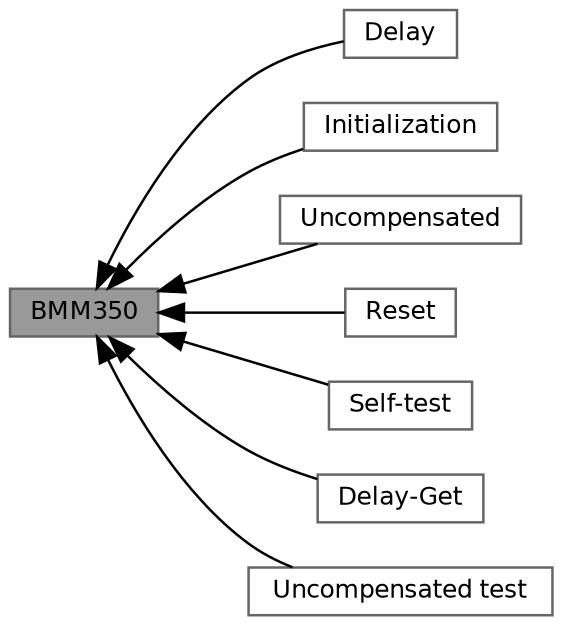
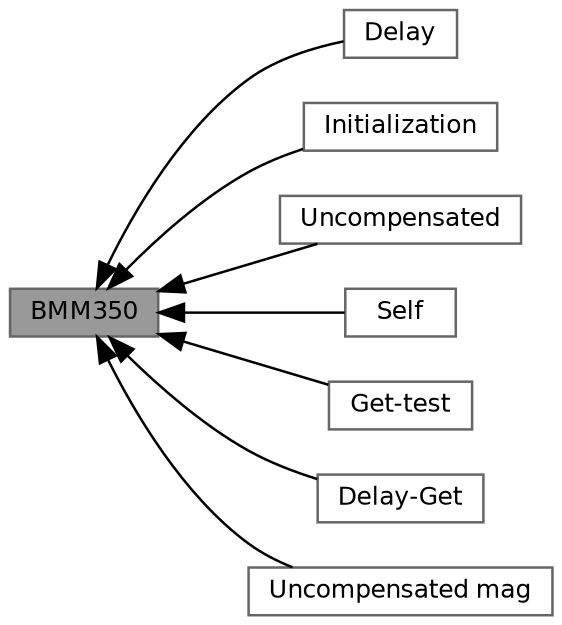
(401, 313) -> (401, 313)
(401, 406) -> (401, 406)
(401, 591) -> (401, 591)
